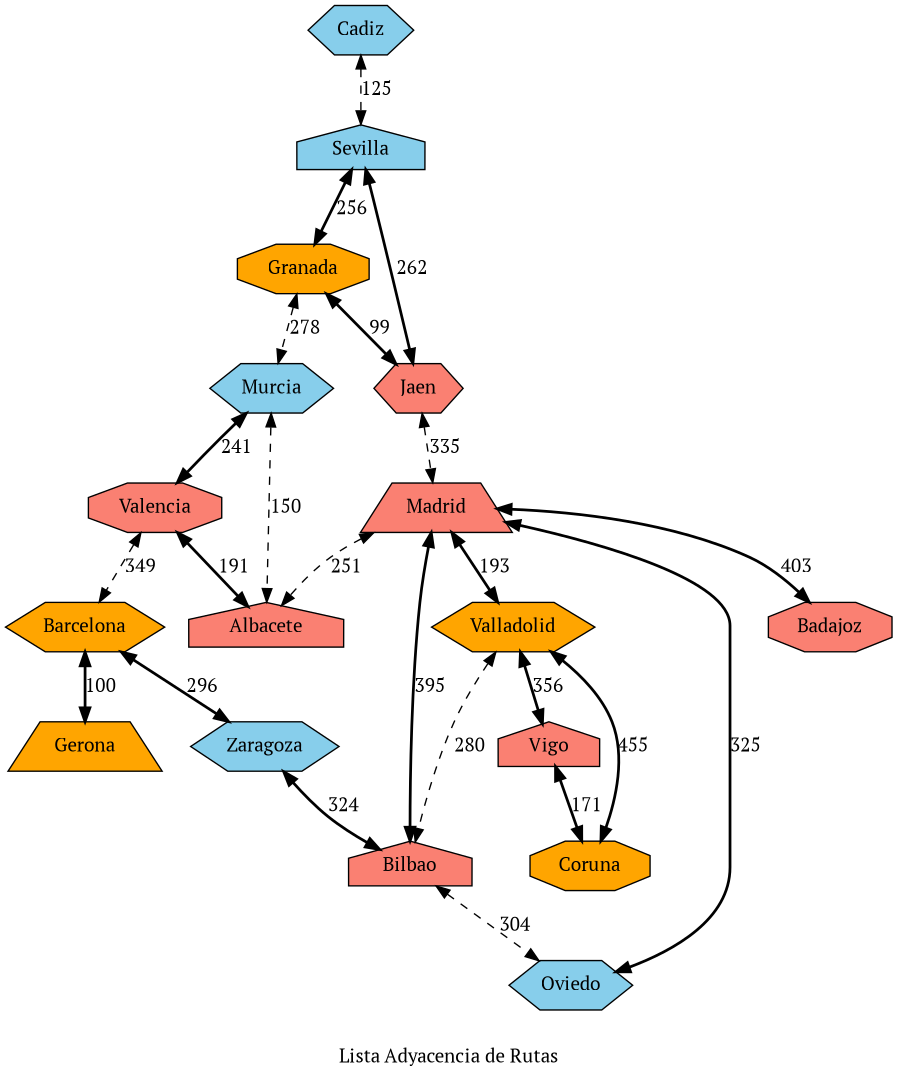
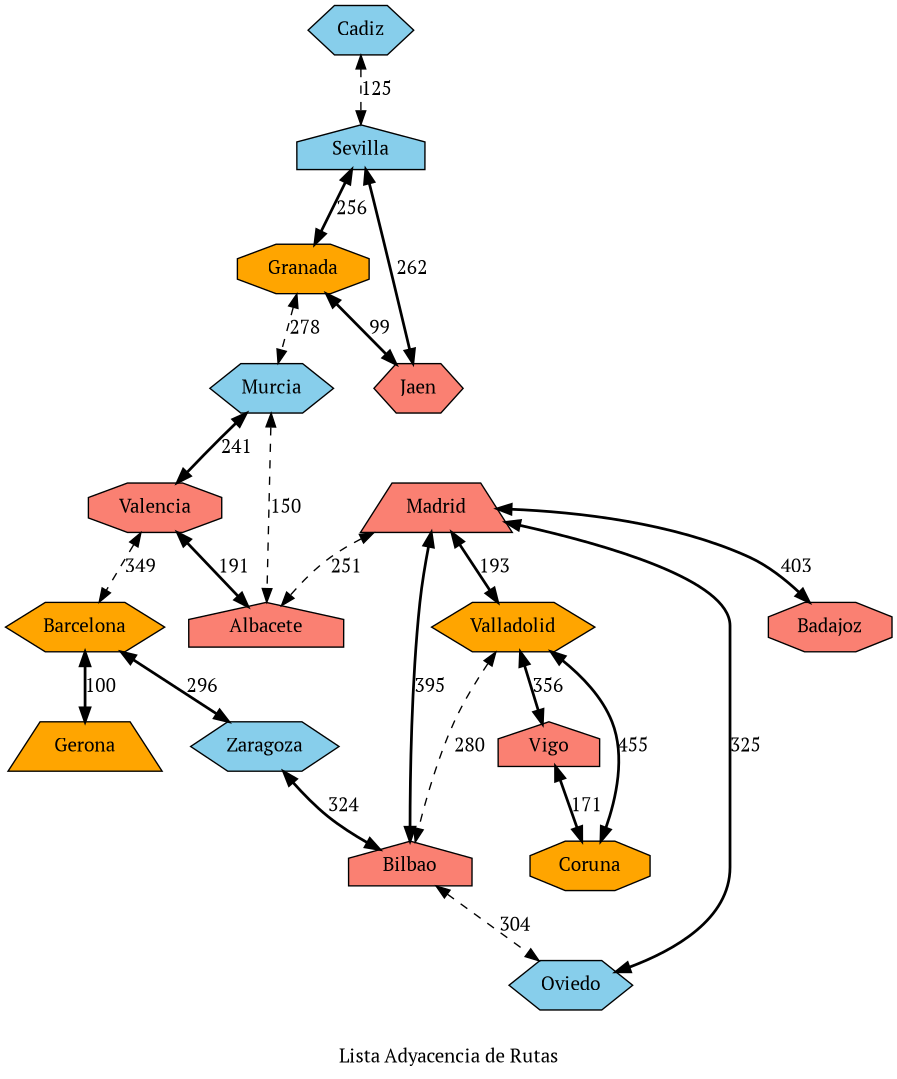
(427, 448) -> none
